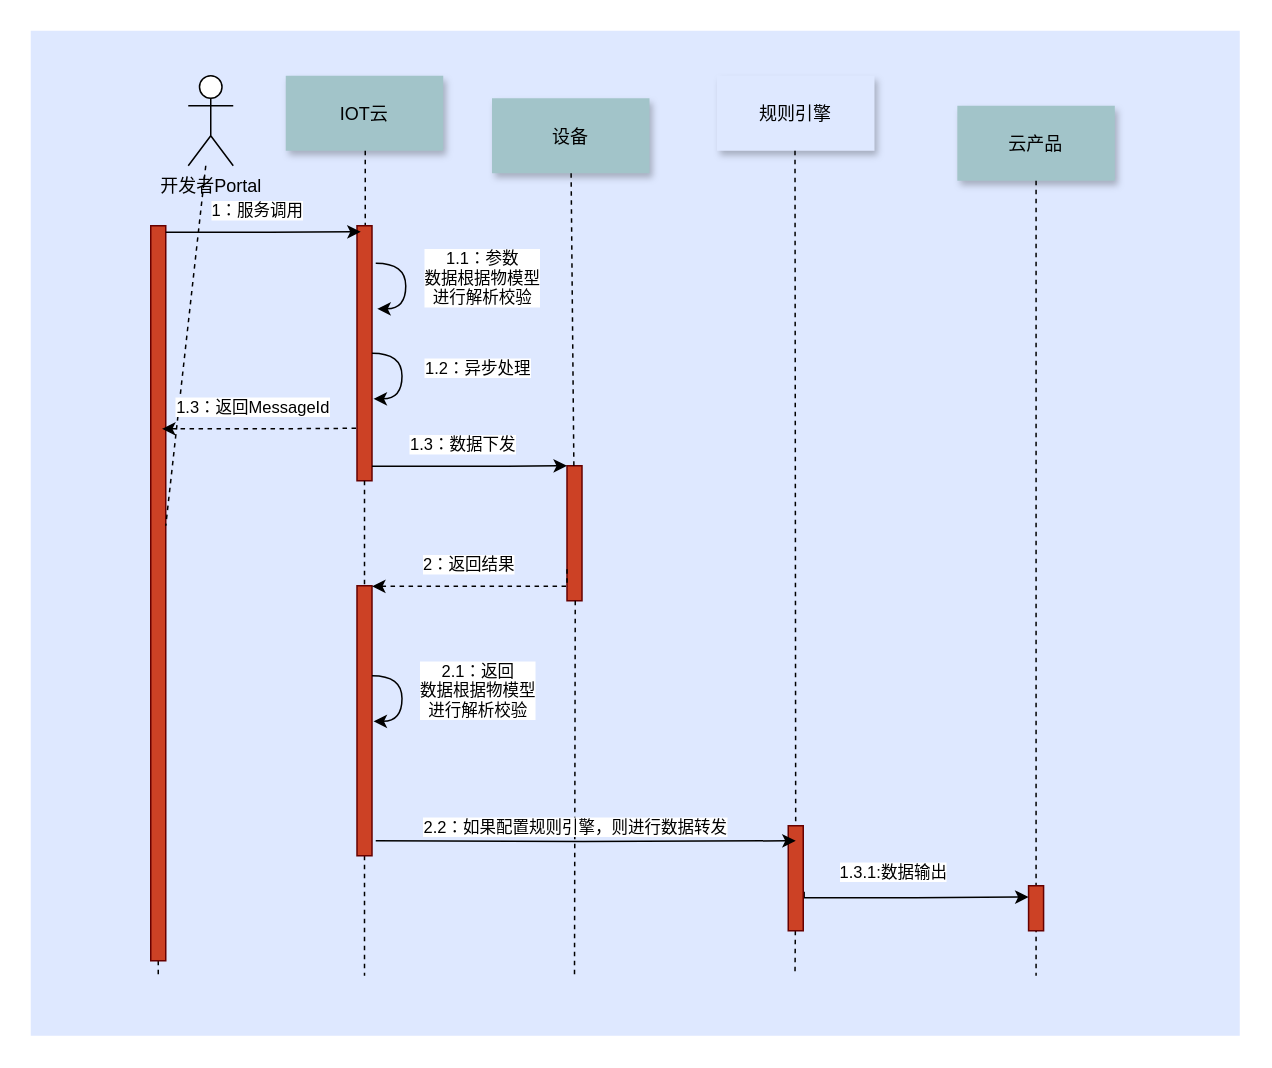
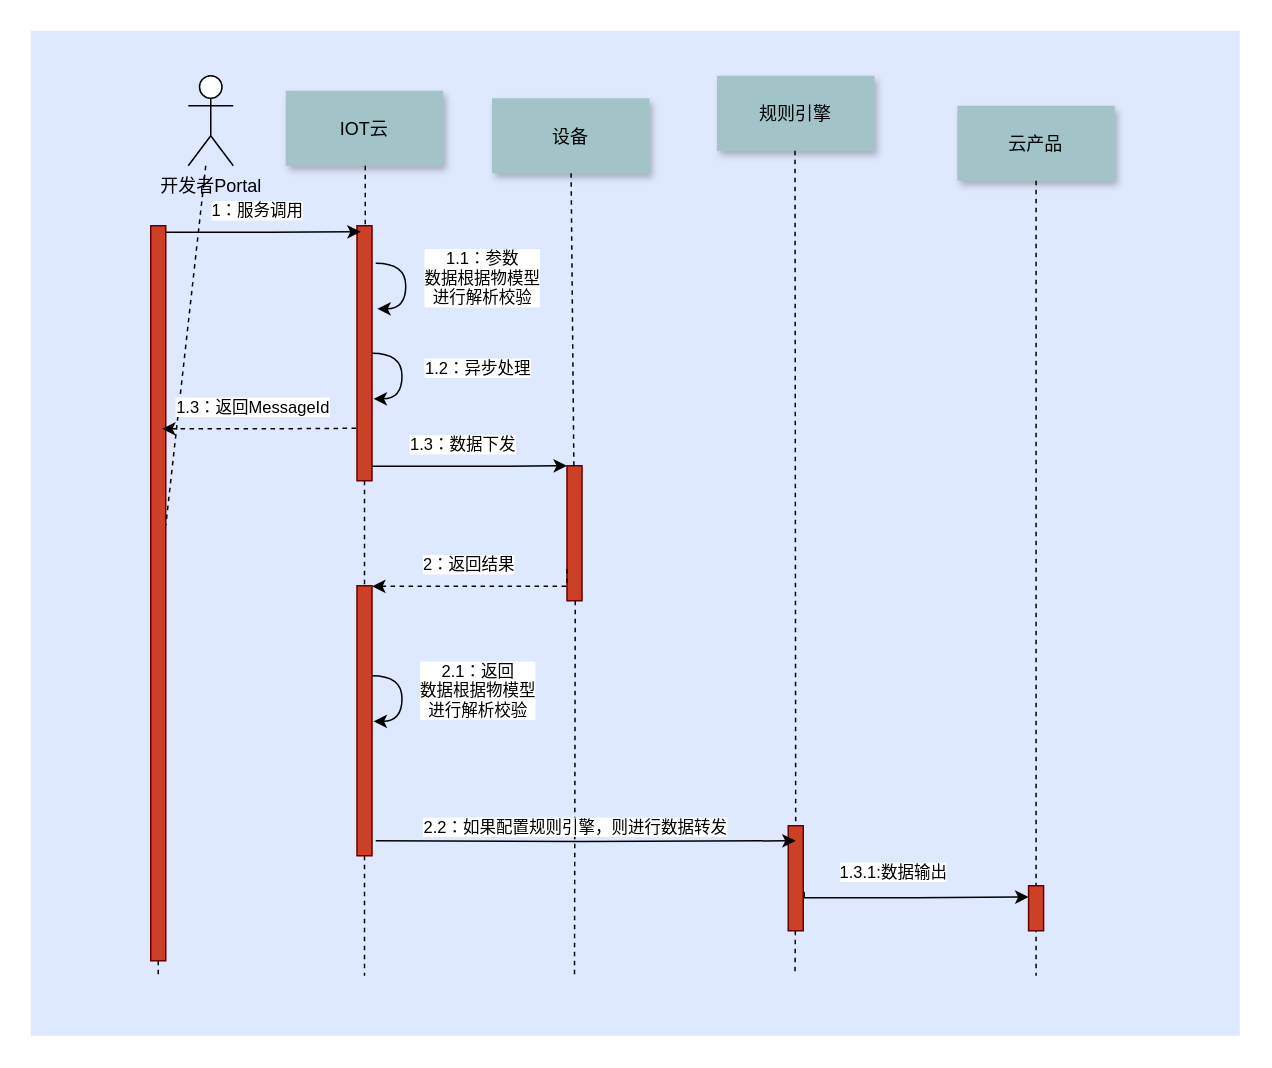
(365, 113) -> (365, 128)
(796, 113) -> (796, 113)
